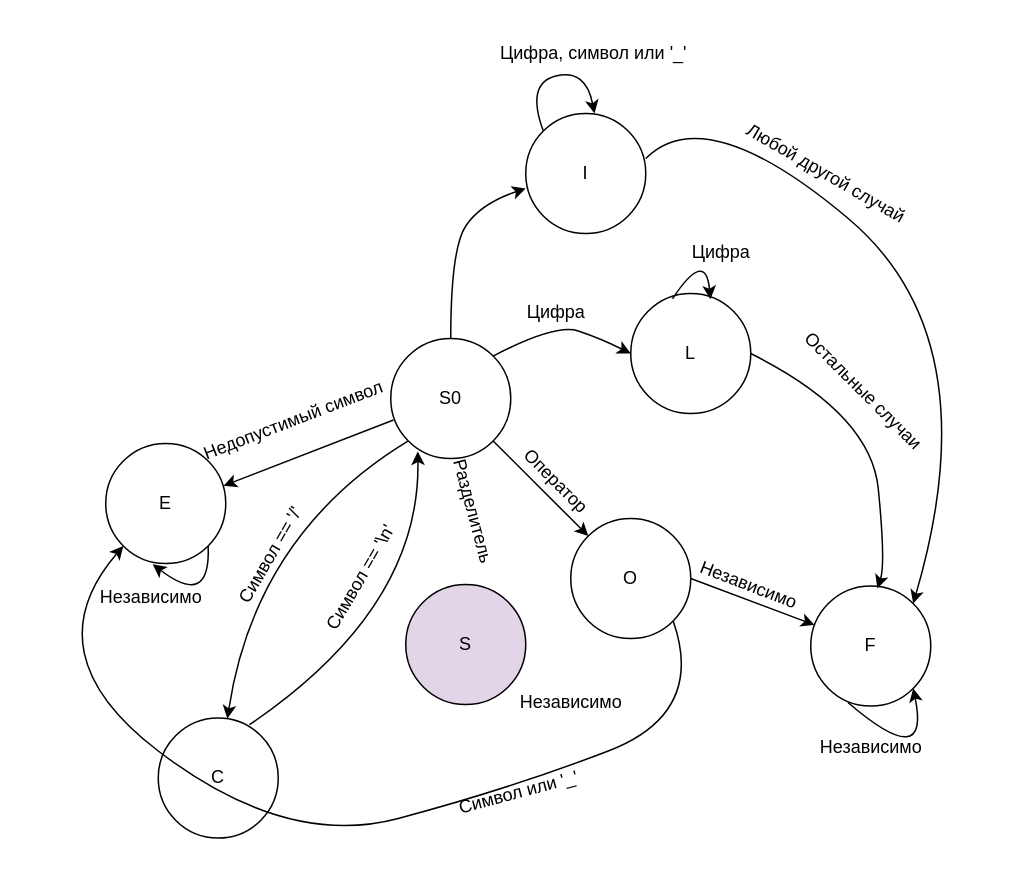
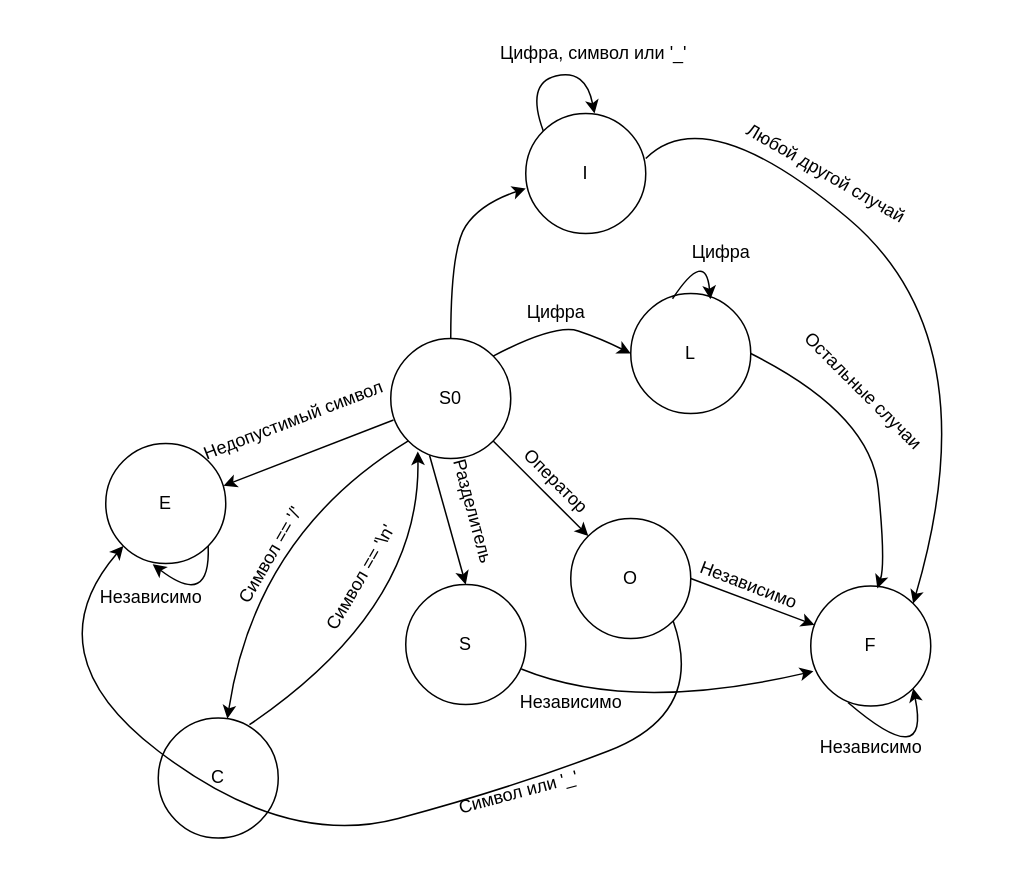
none -> (446, 515)
(466, 644) -> (466, 644)
none -> (662, 692)
